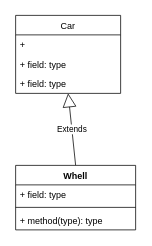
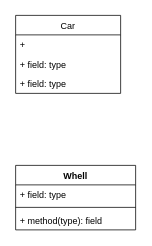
(72, 136) -> none
(66, 221) -> (67, 221)
